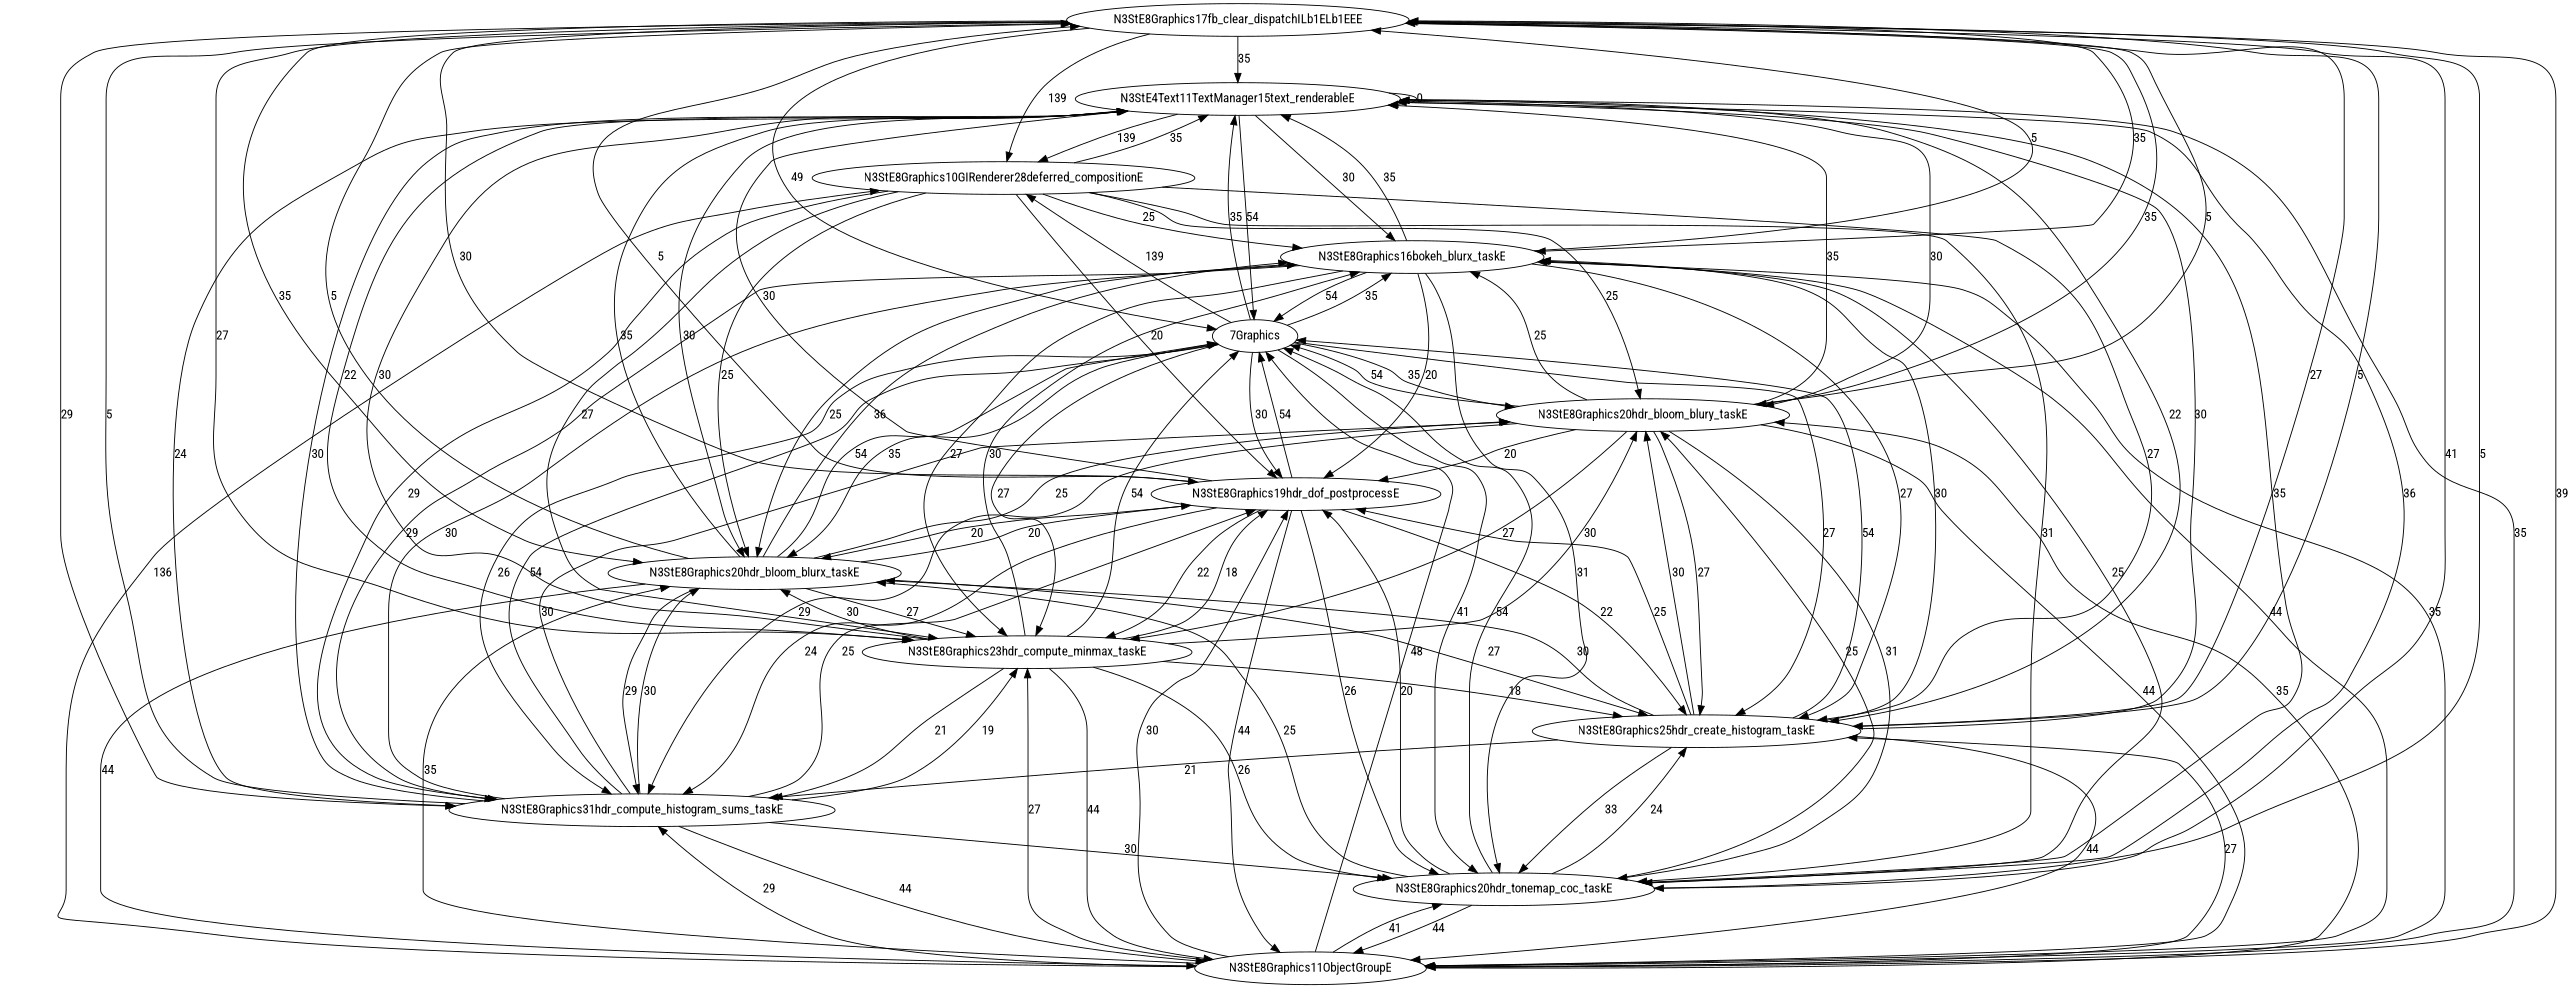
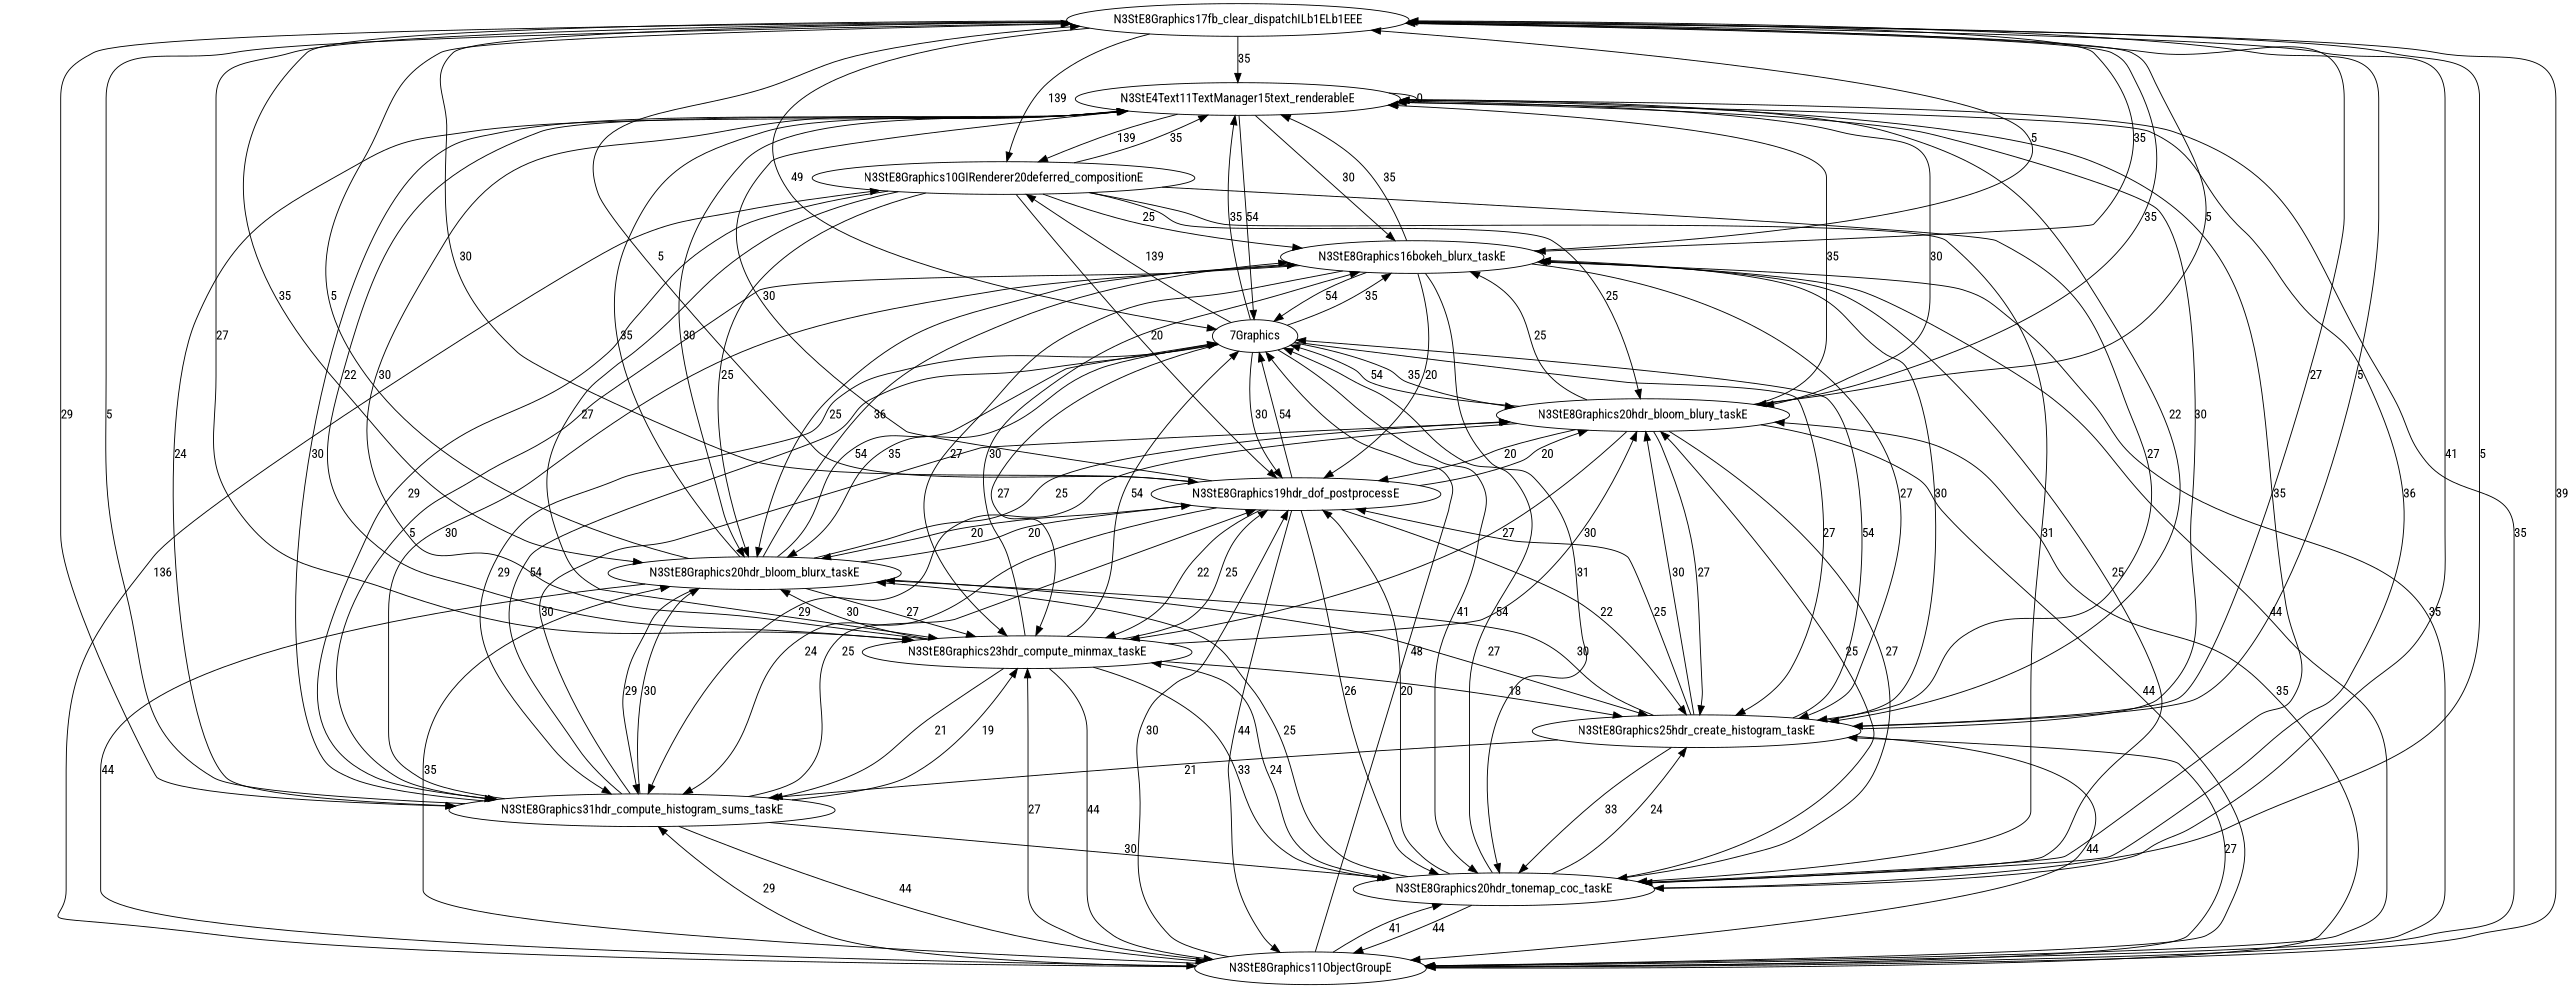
(1004, 178) -> (1004, 178)
none -> (1514, 464)
(412, 534) -> (412, 534)
(504, 573) -> (504, 573)
(1232, 573) -> (1232, 573)
(1892, 652) -> (1892, 652)
(1244, 771) -> (1244, 771)
none -> (1270, 777)
